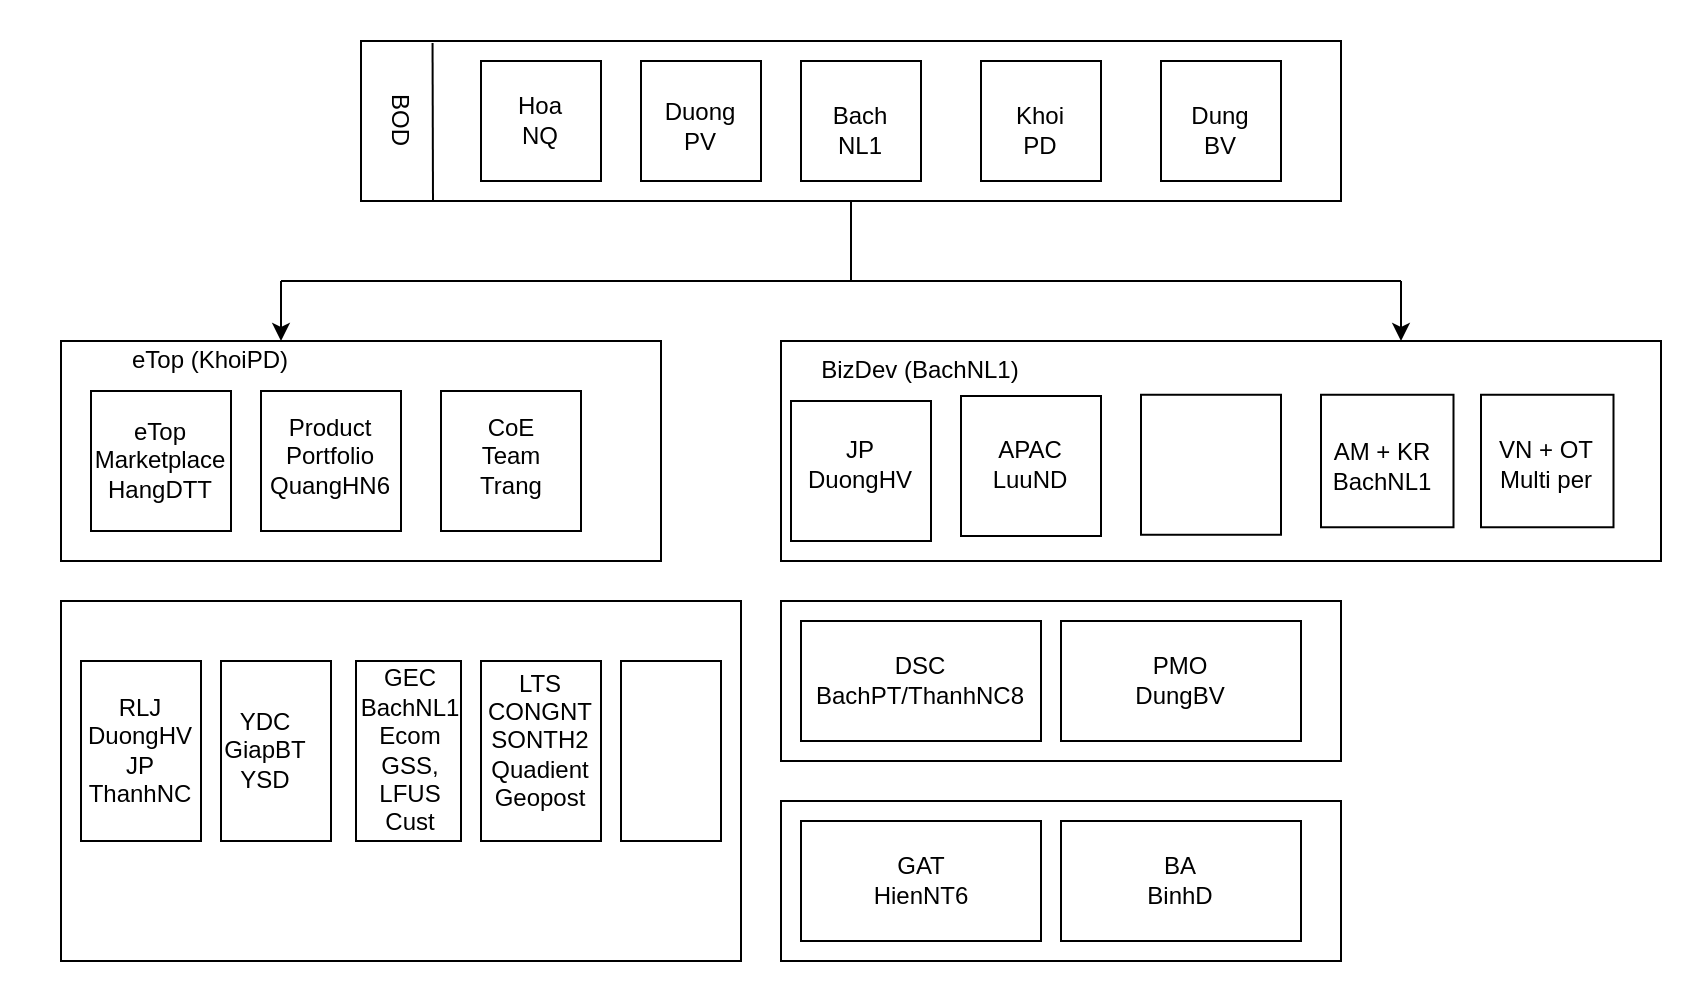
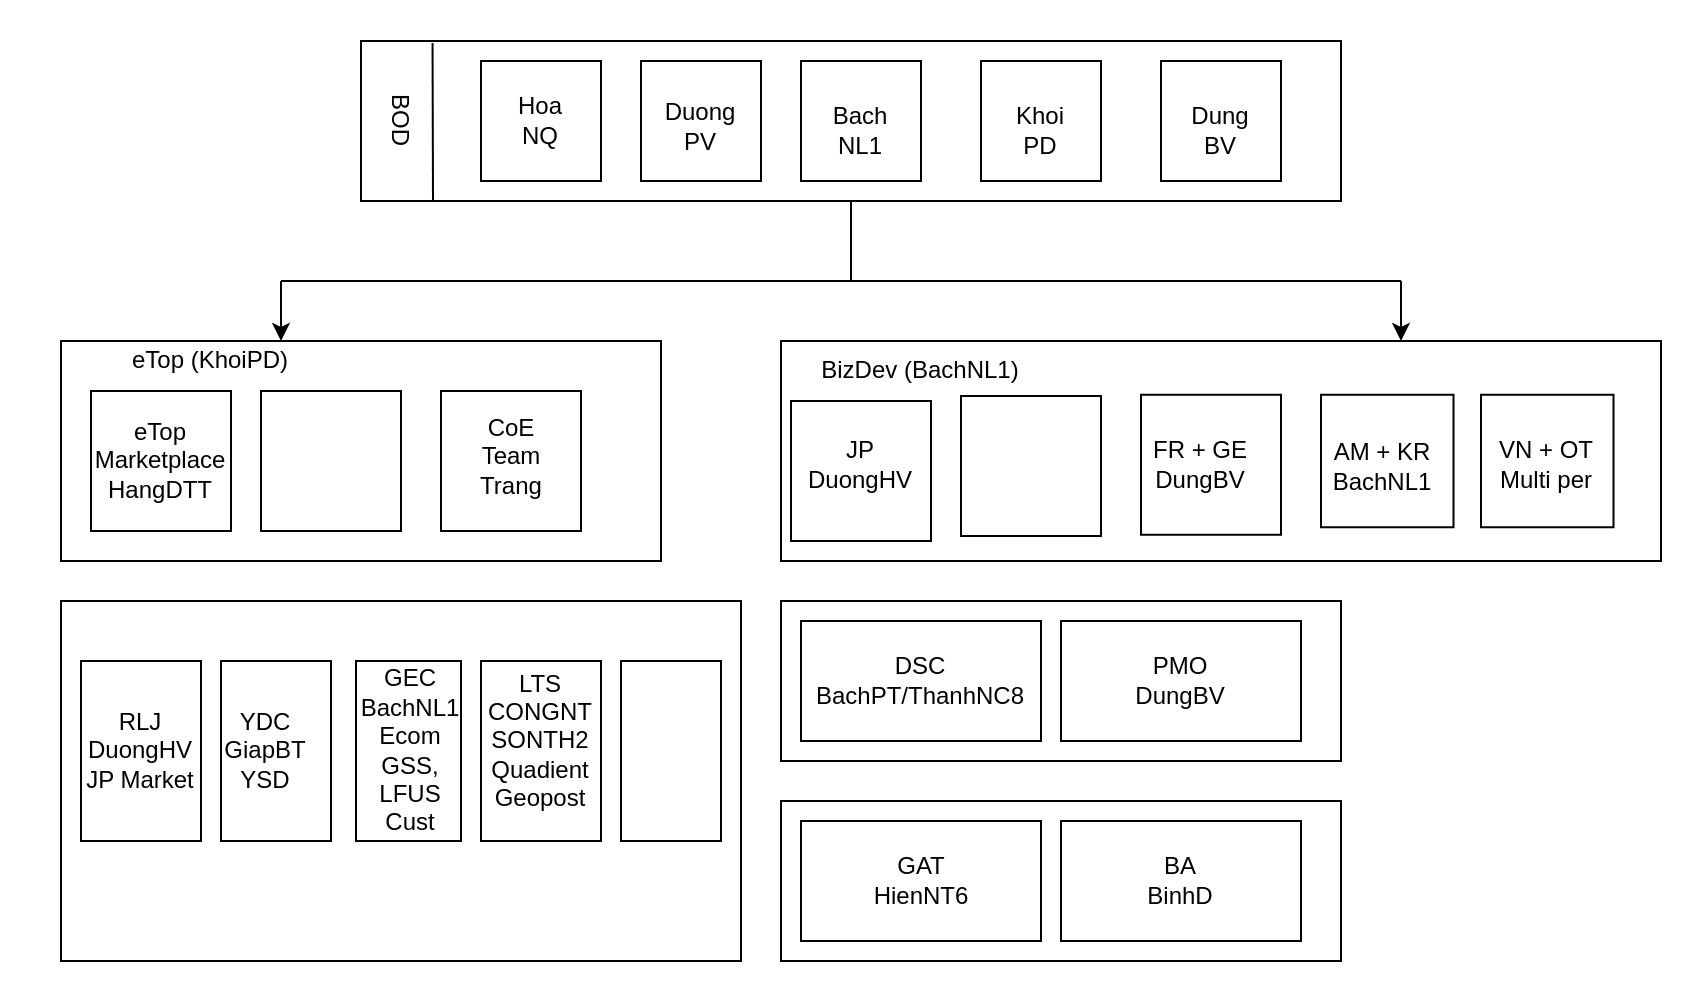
(331, 456) -> none
(1031, 465) -> none
none -> (1201, 465)
(141, 751) -> (141, 751)
